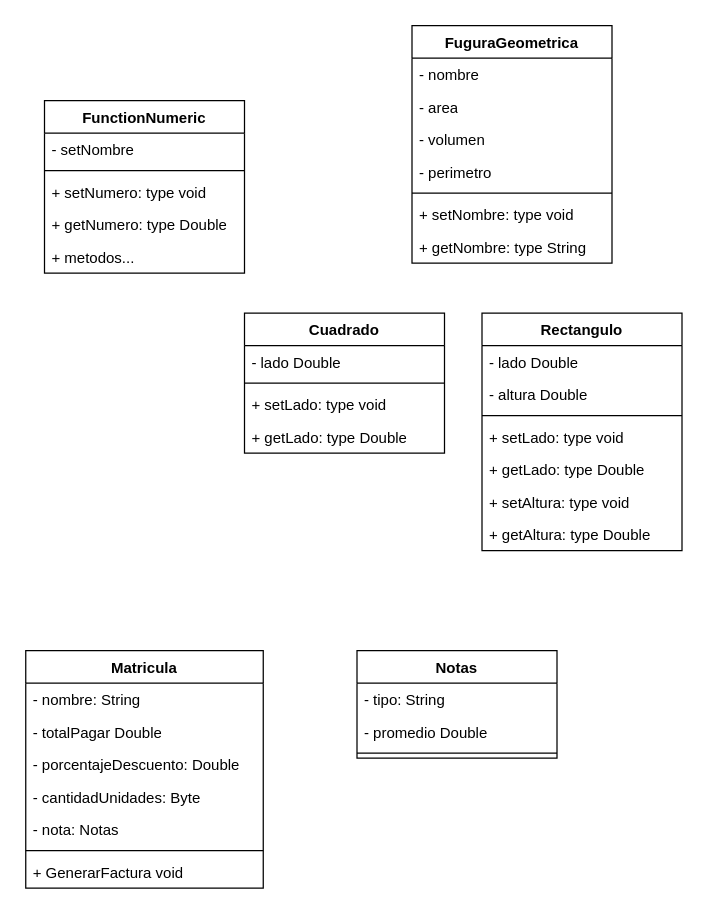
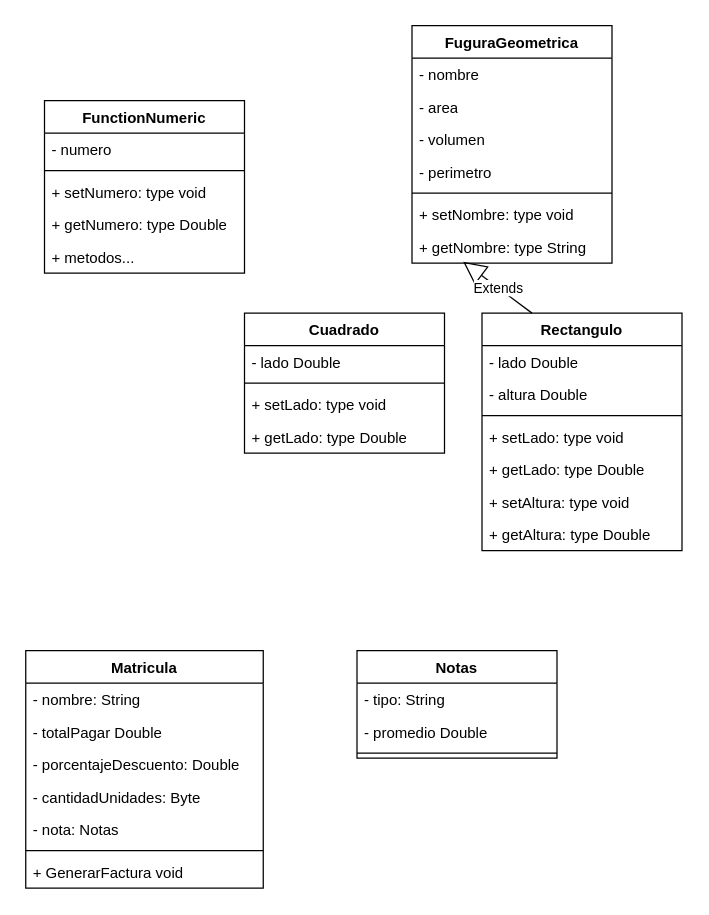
(96, 151) -> (84, 151)
none -> (507, 295)
